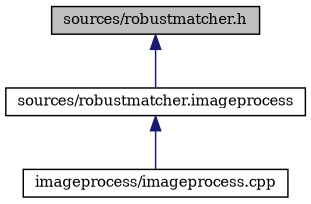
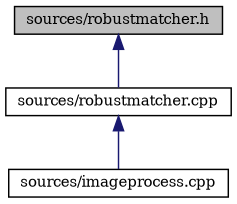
(156, 102) -> (119, 102)
(156, 183) -> (119, 183)
